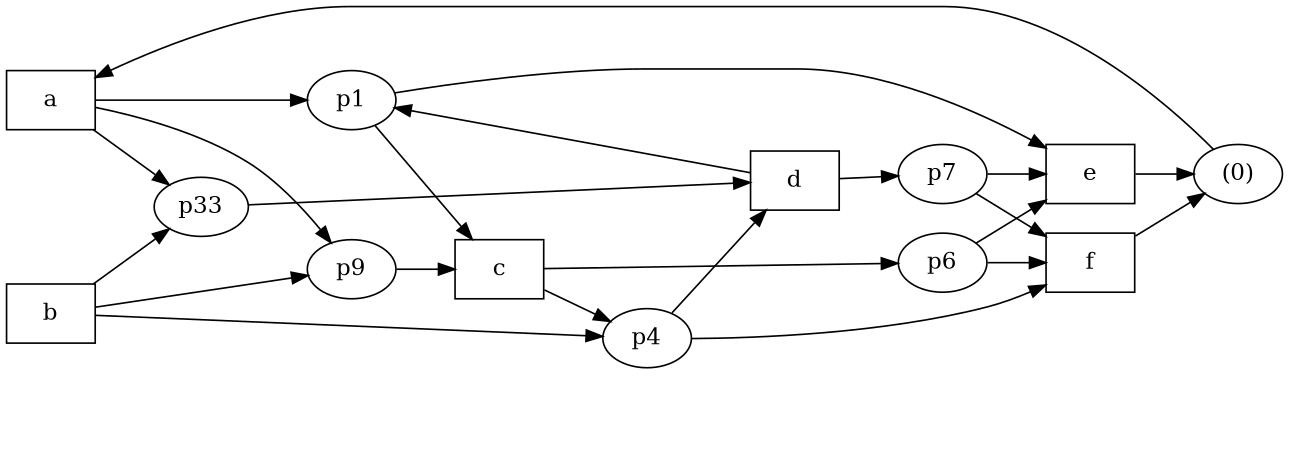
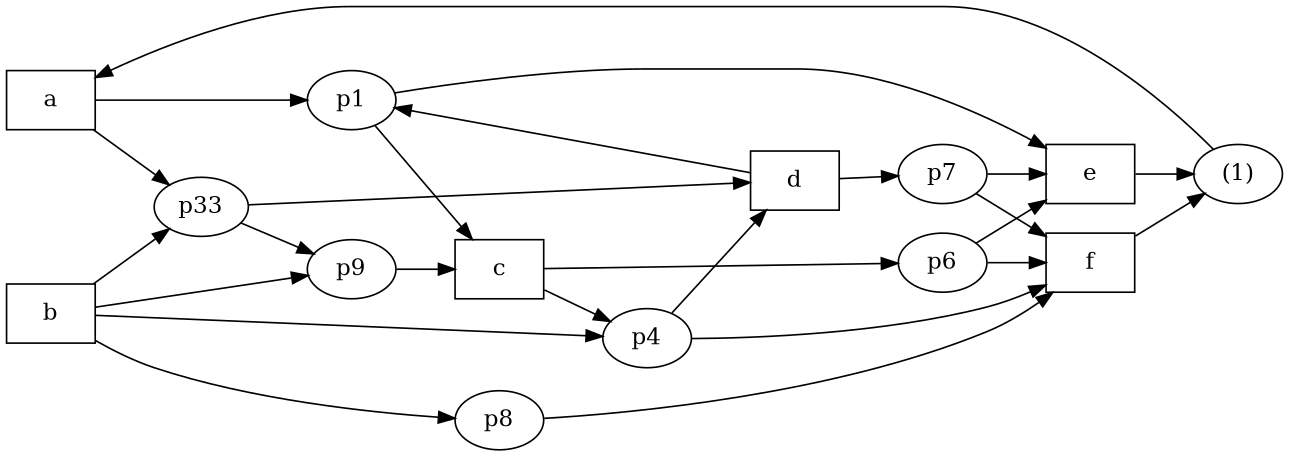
(220, 147) -> (270, 235)
(1238, 174) -> (1238, 174)
none -> (499, 420)
